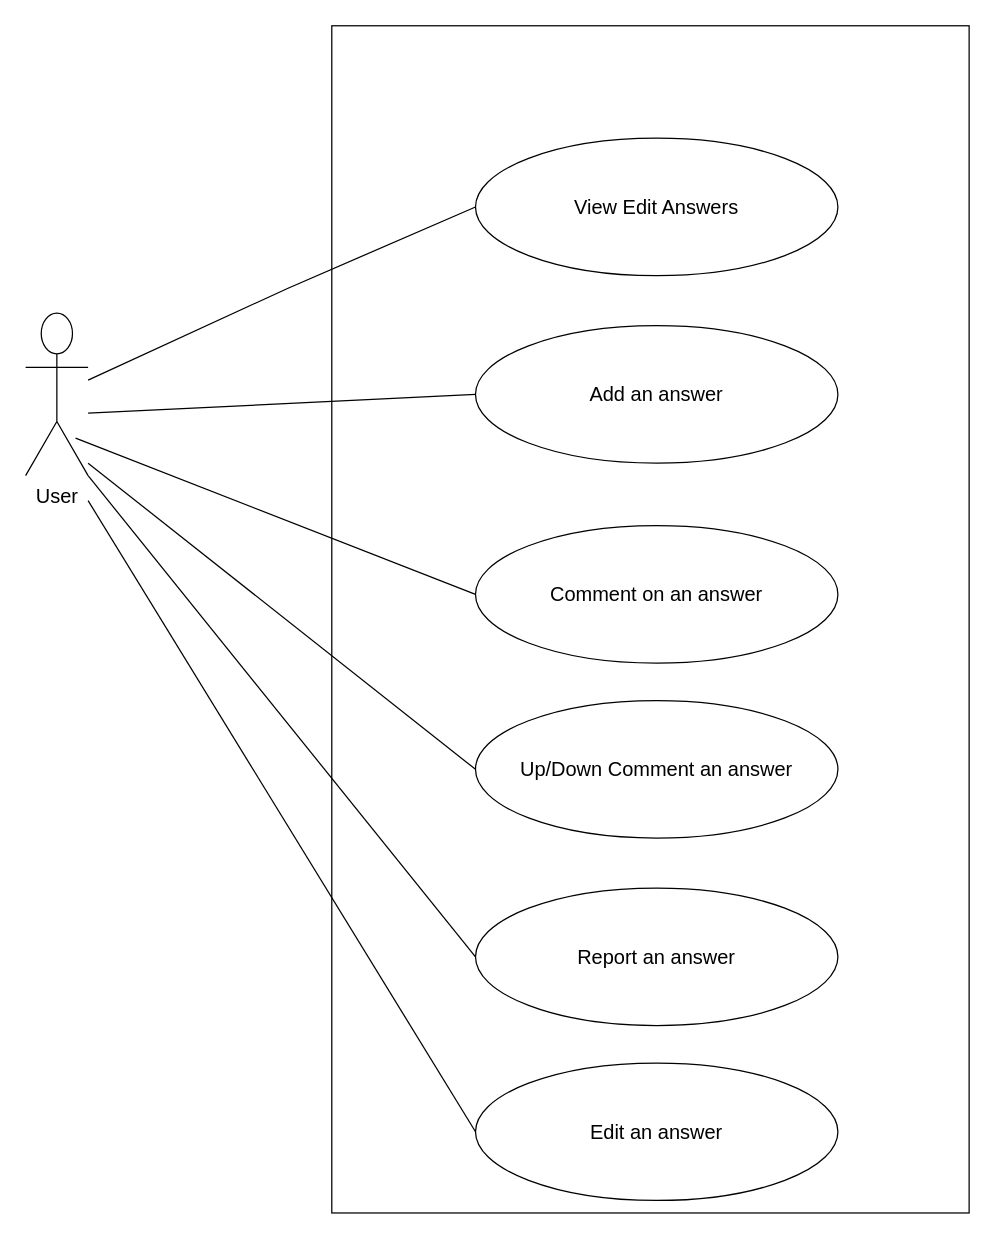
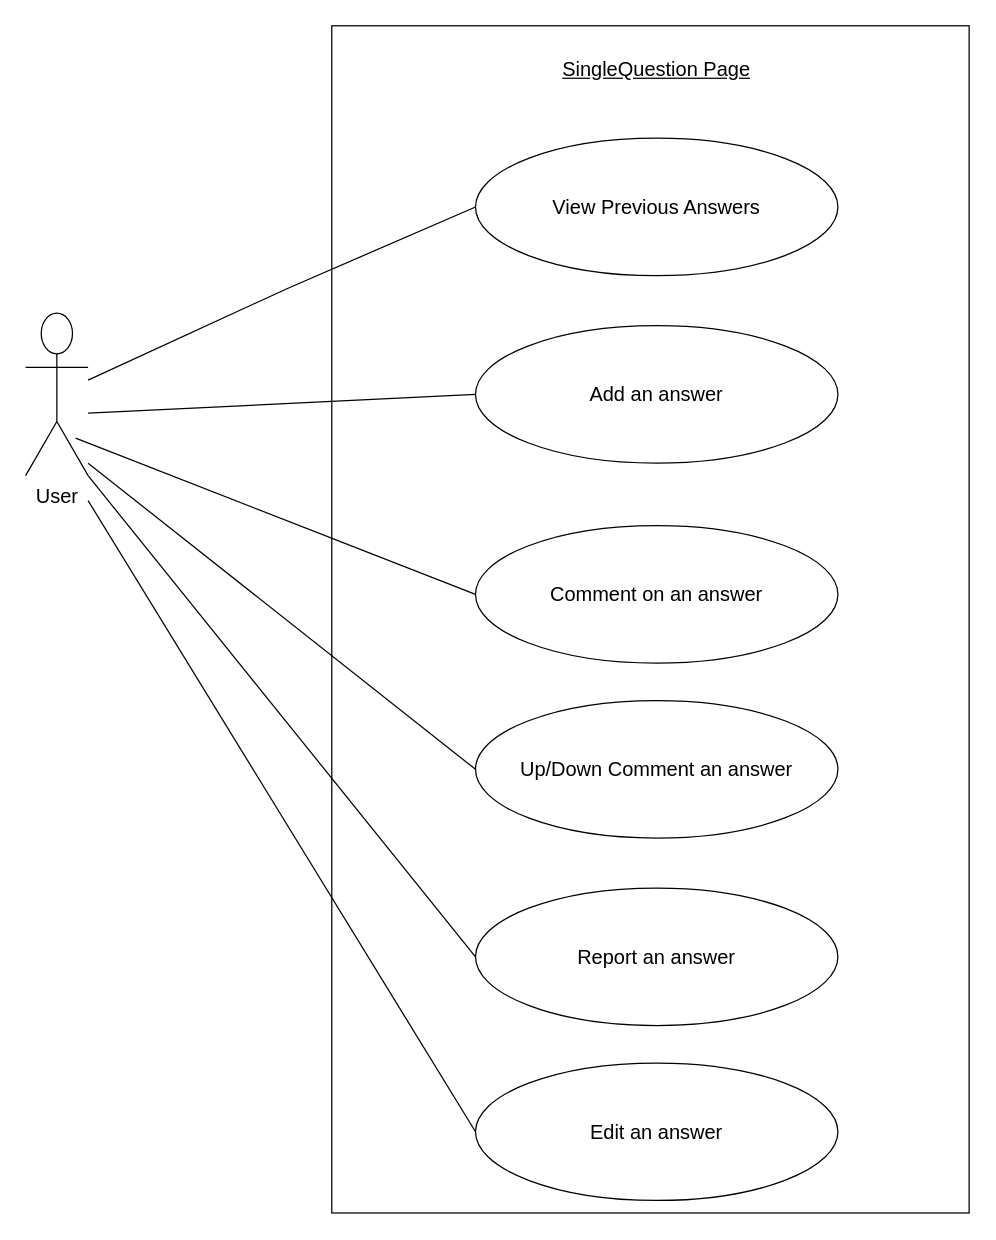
none -> (657, 69)
(657, 207) -> (657, 207)
